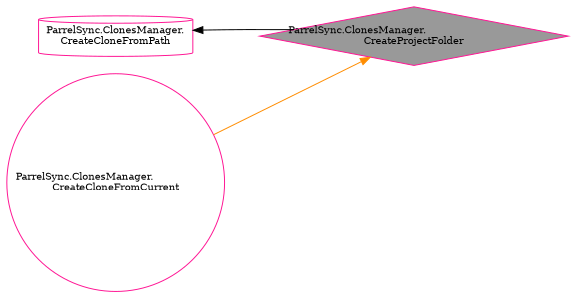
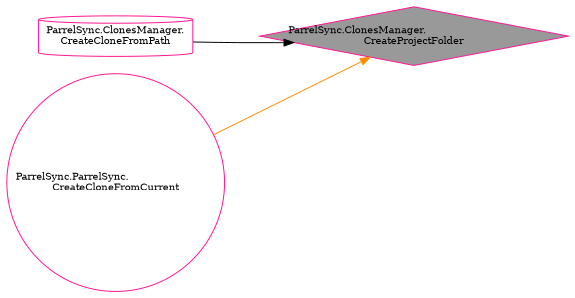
(248, 30) -> (238, 43)
(116, 183) -> (116, 183)
